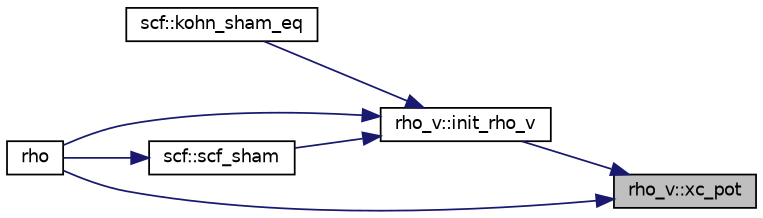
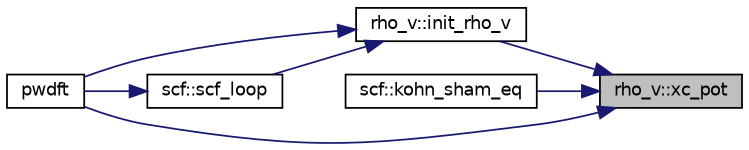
(336, 71) -> (559, 91)
(35, 158) -> (46, 91)
(222, 158) -> (215, 91)
